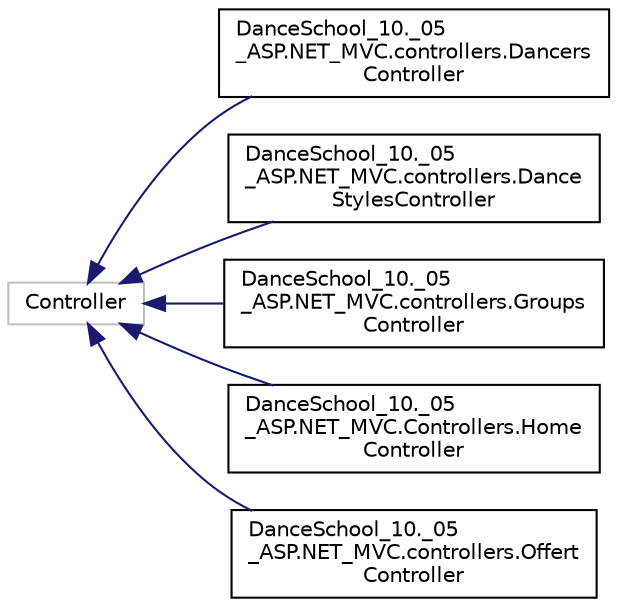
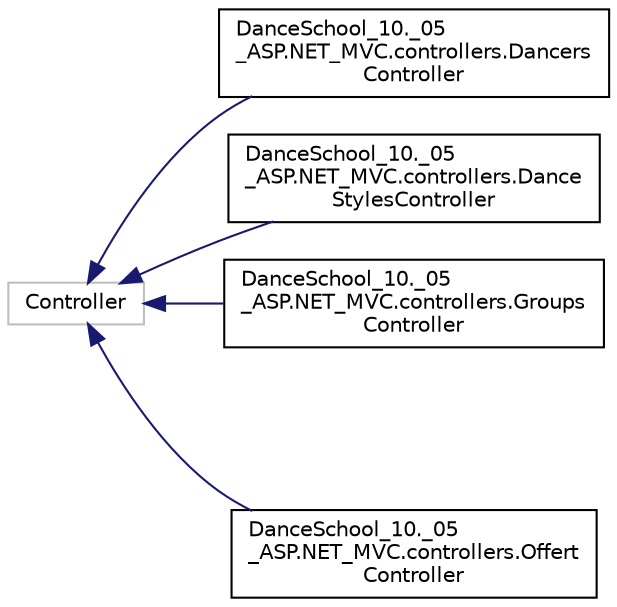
(414, 429) -> none
